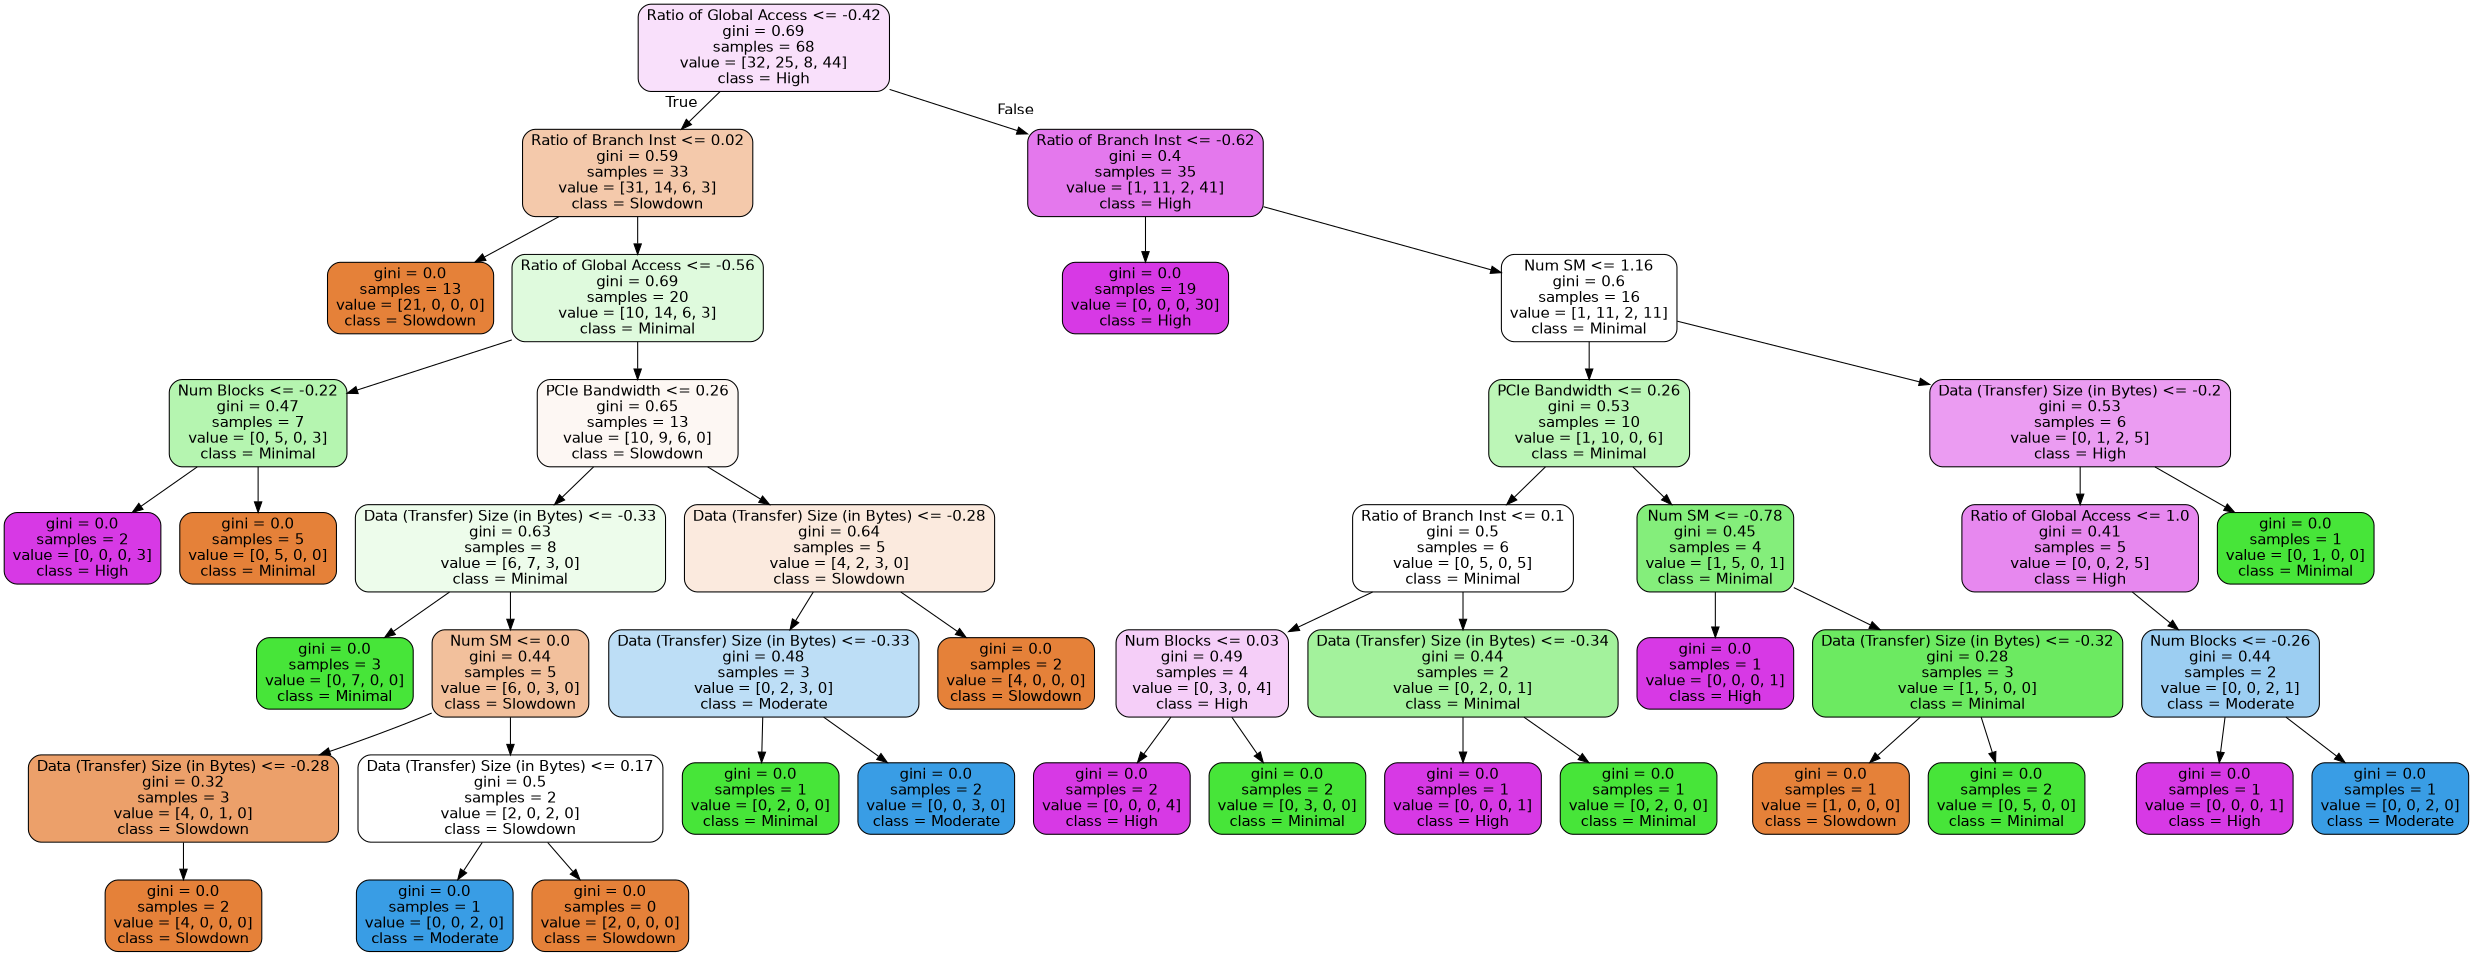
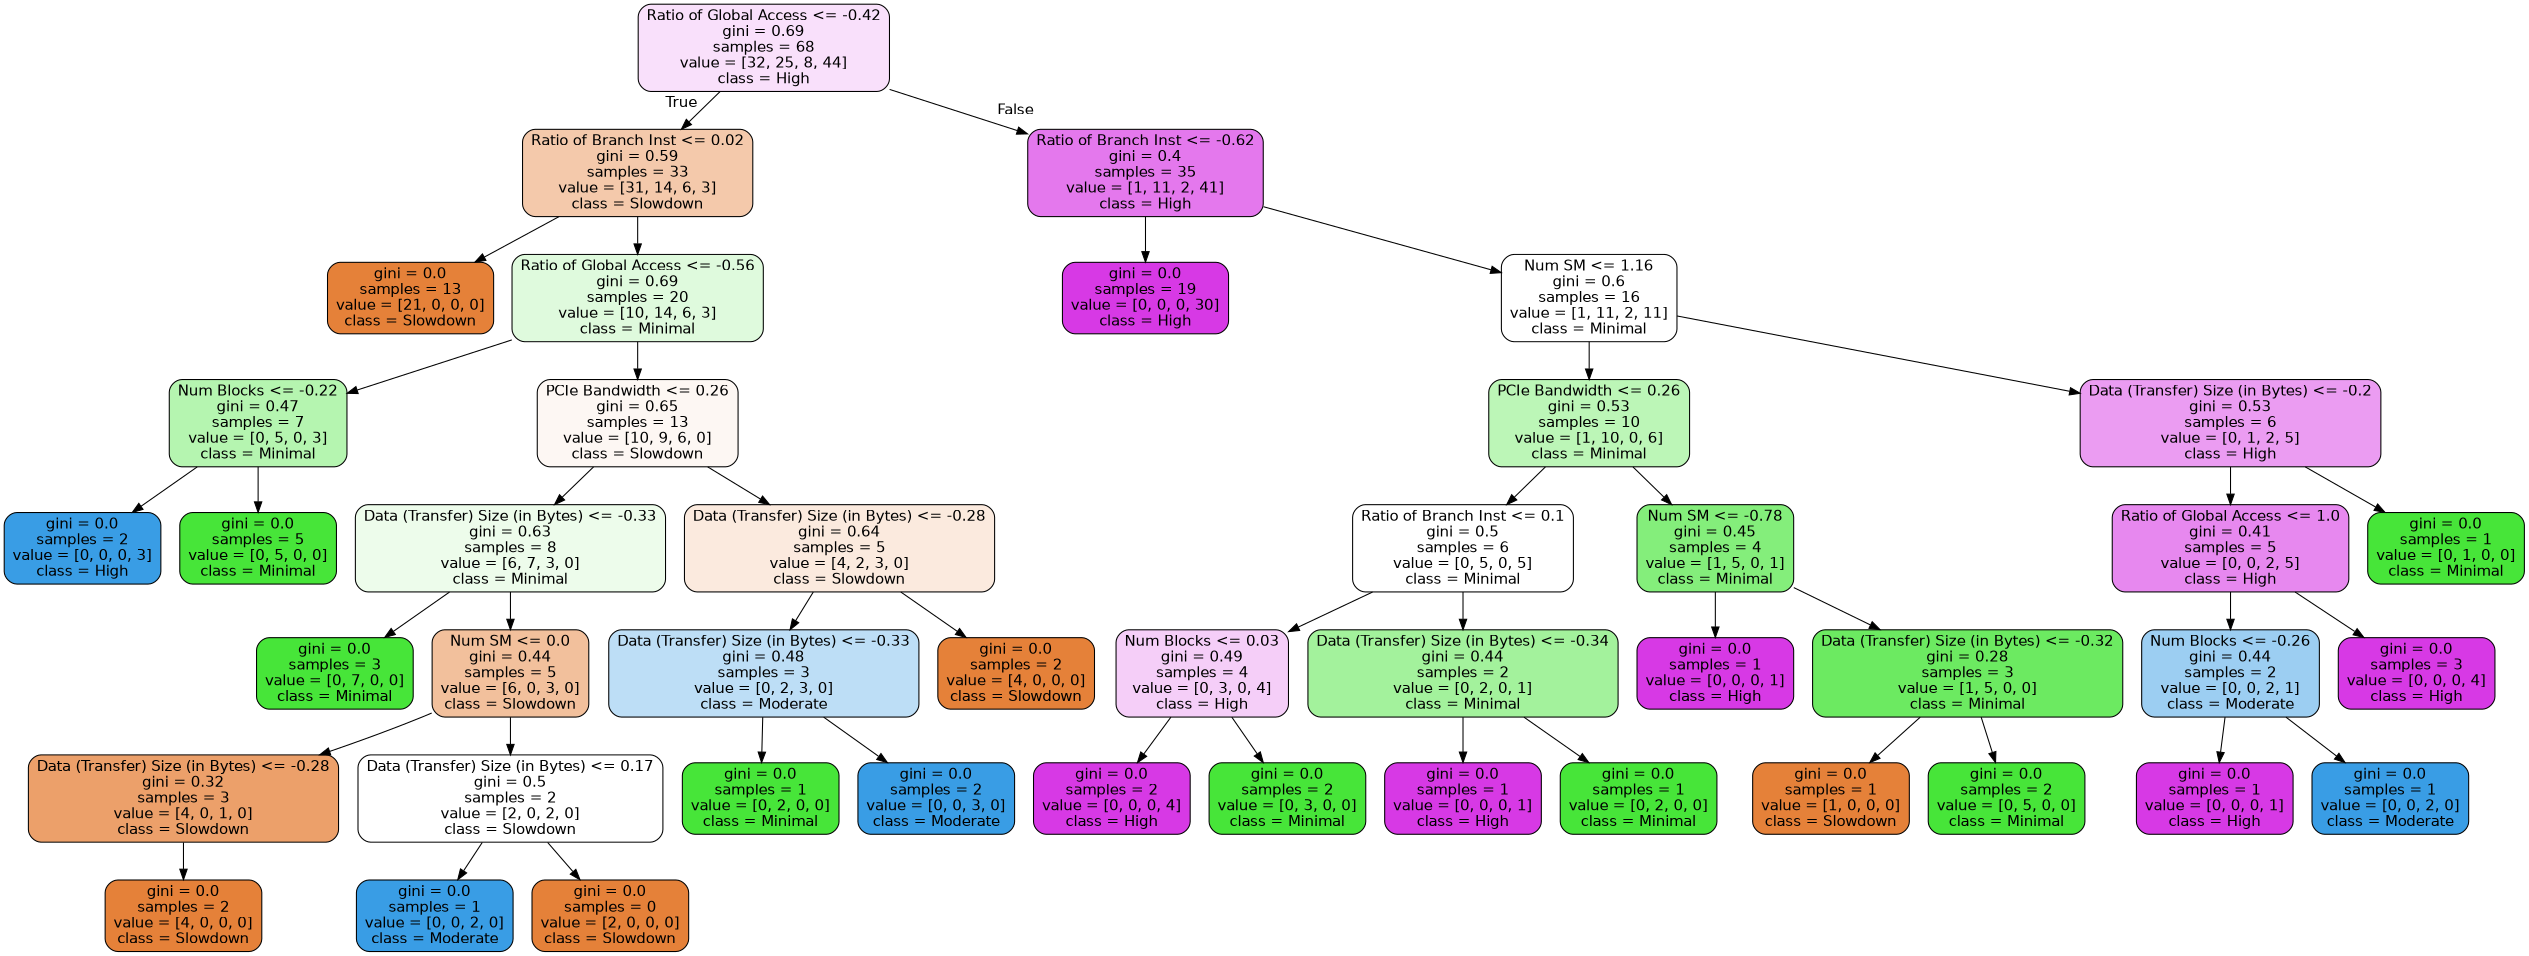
(83, 548) -> (83, 548)
(258, 548) -> (258, 548)
none -> (2417, 673)
